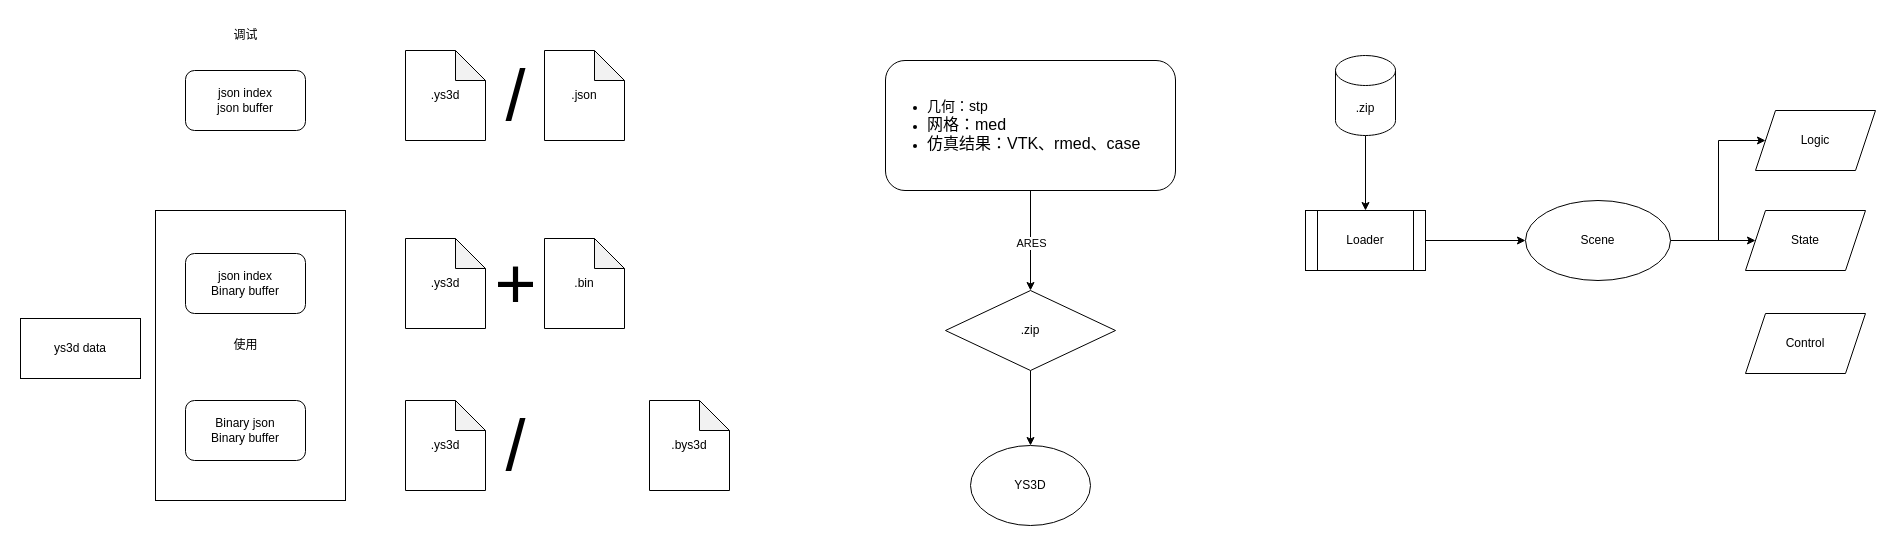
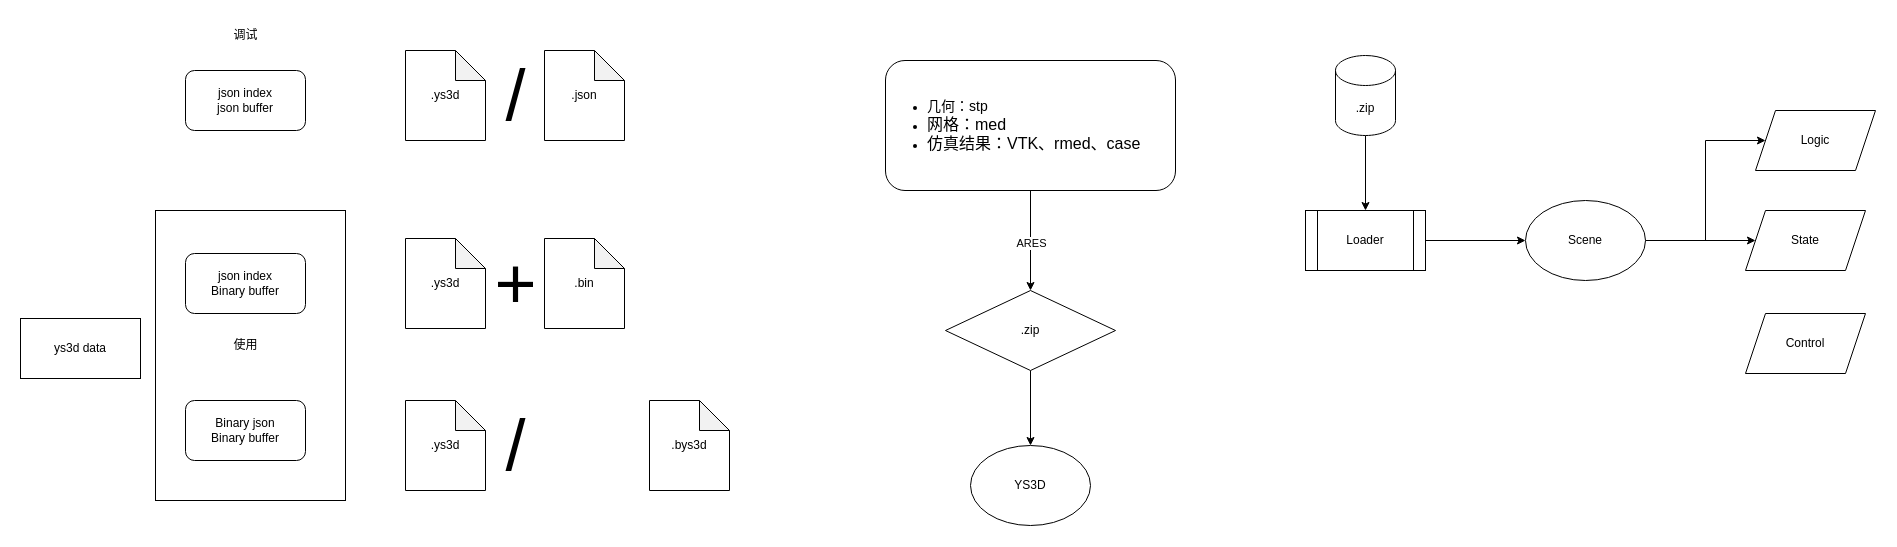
(1598, 241) -> (1586, 241)
